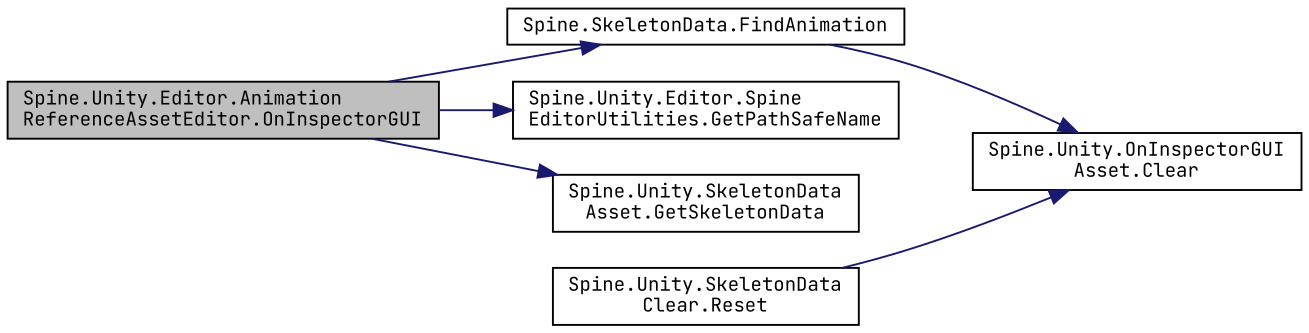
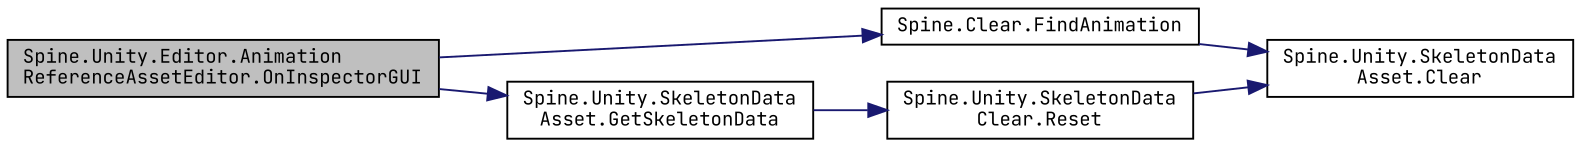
(706, 27) -> (1040, 27)
(706, 110) -> none
none -> (841, 110)
(1137, 162) -> (1420, 68)
